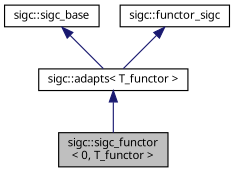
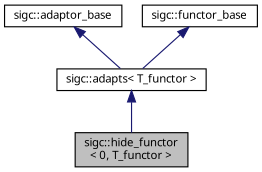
(52, 16) -> (63, 16)
(175, 16) -> (200, 16)
(113, 150) -> (132, 150)
